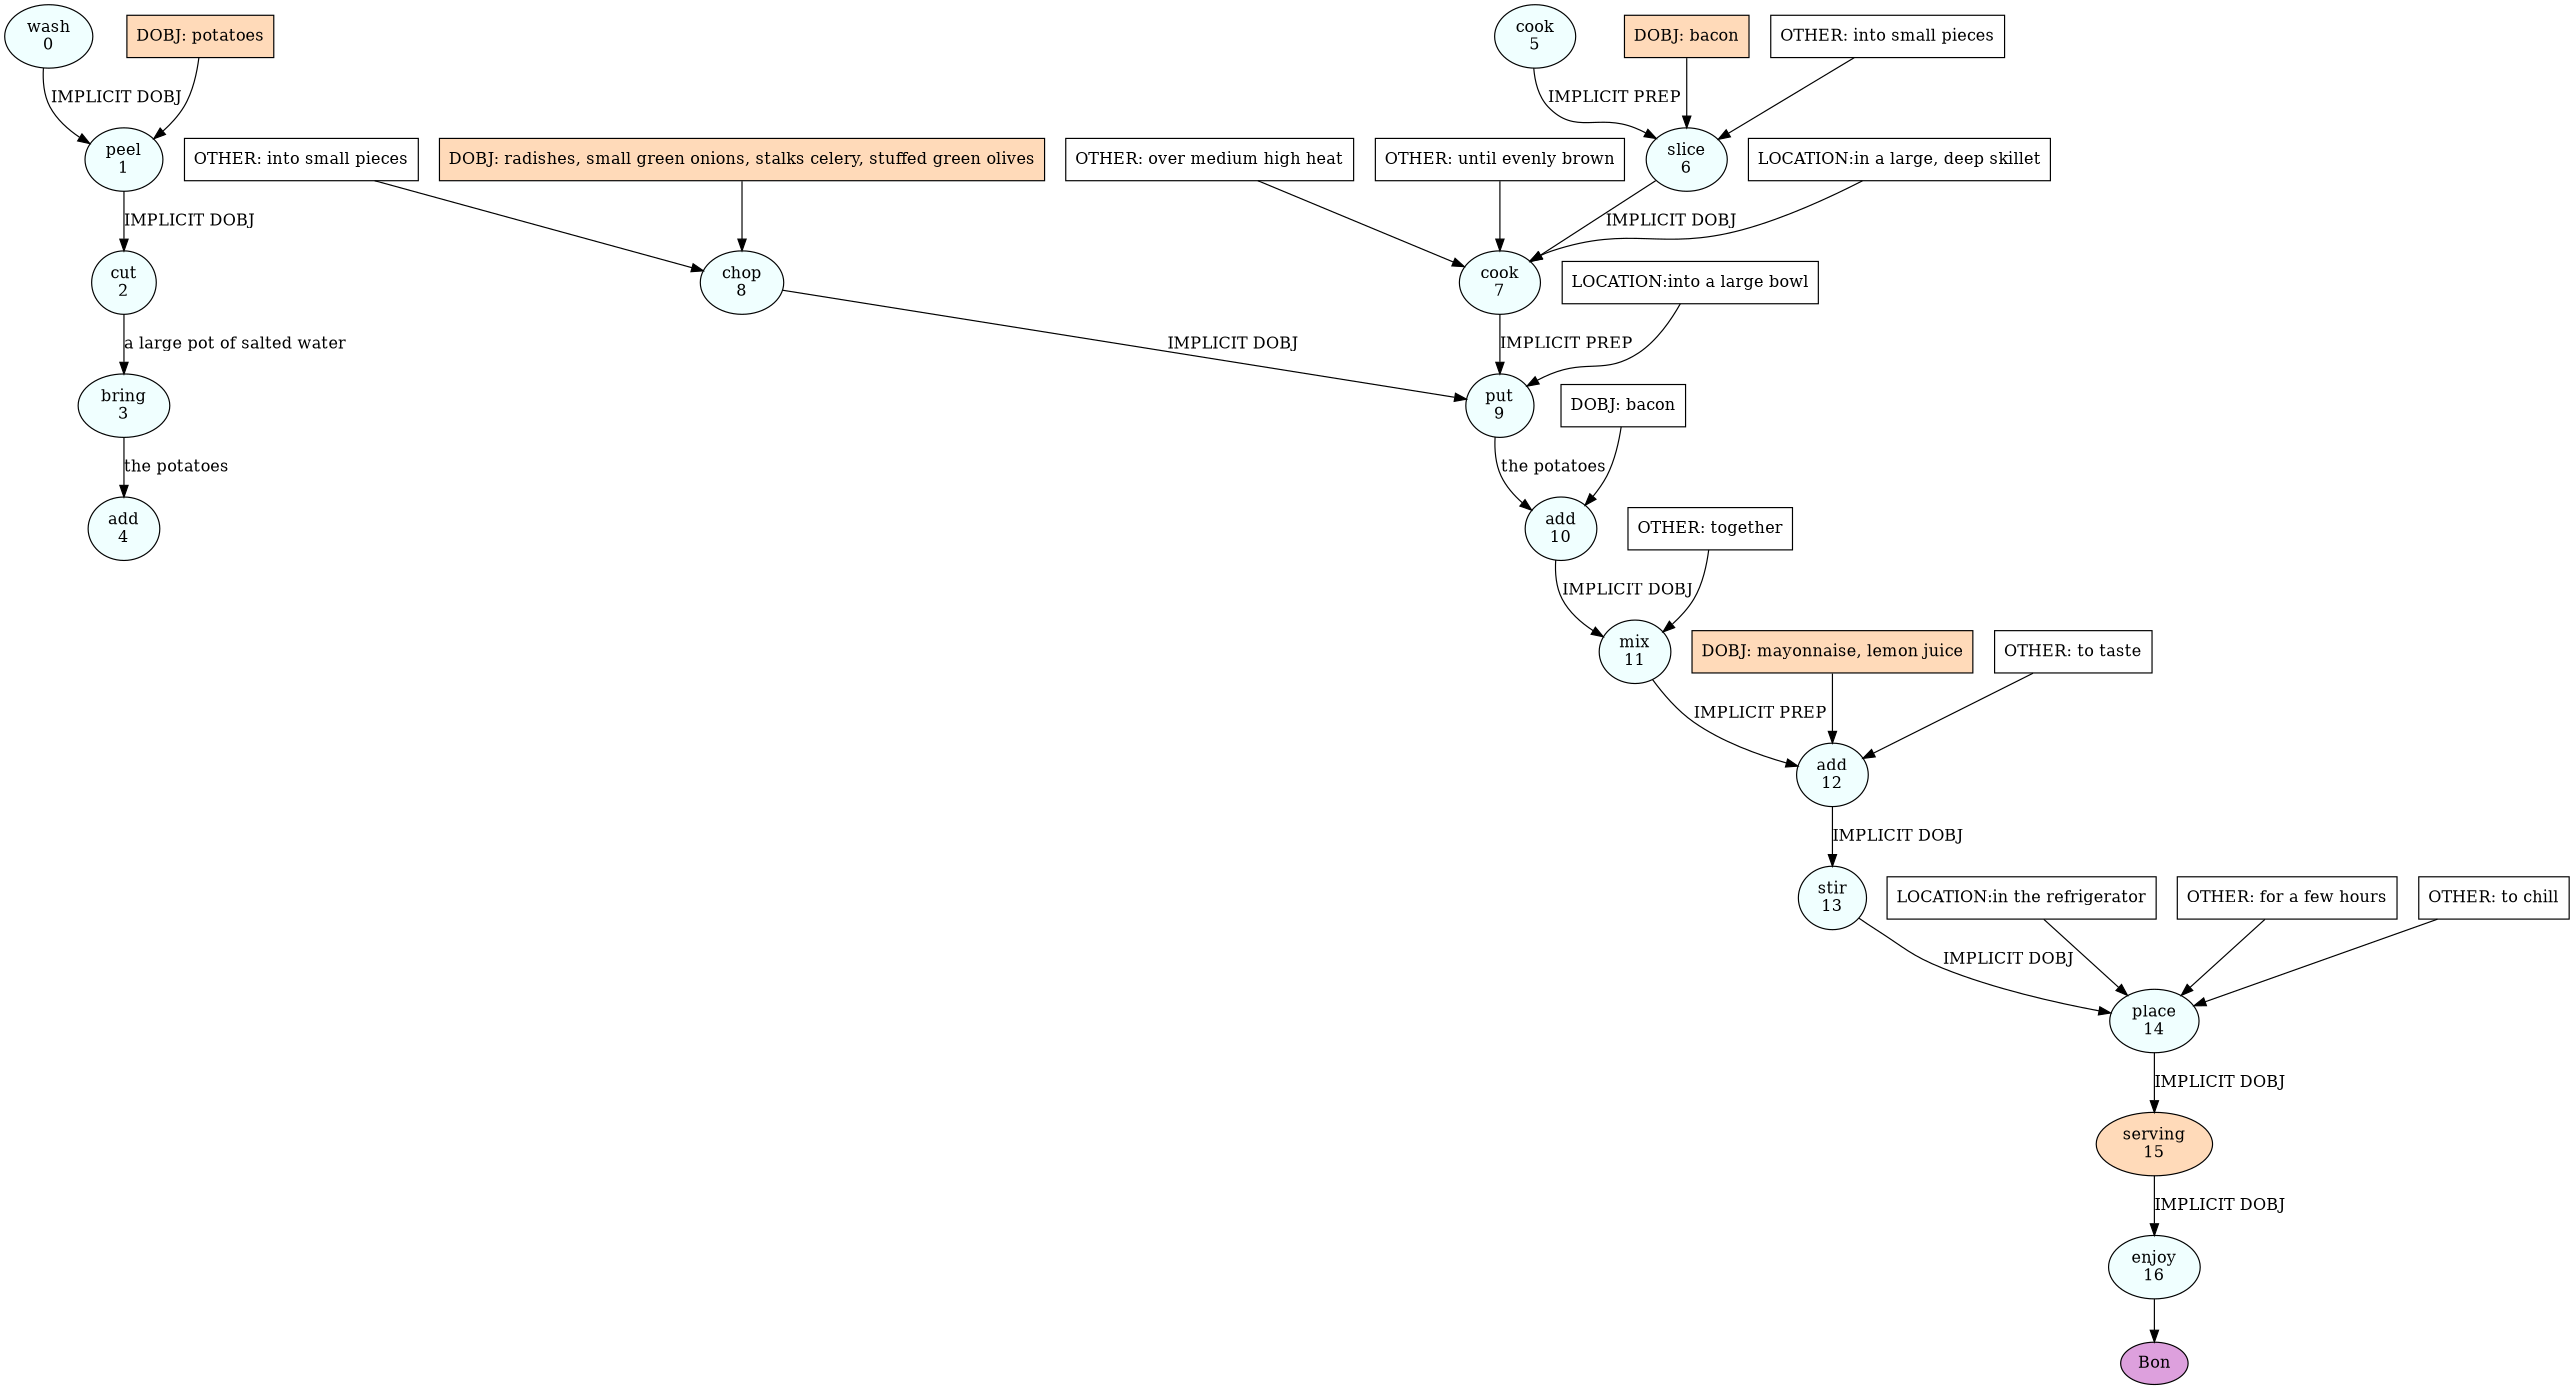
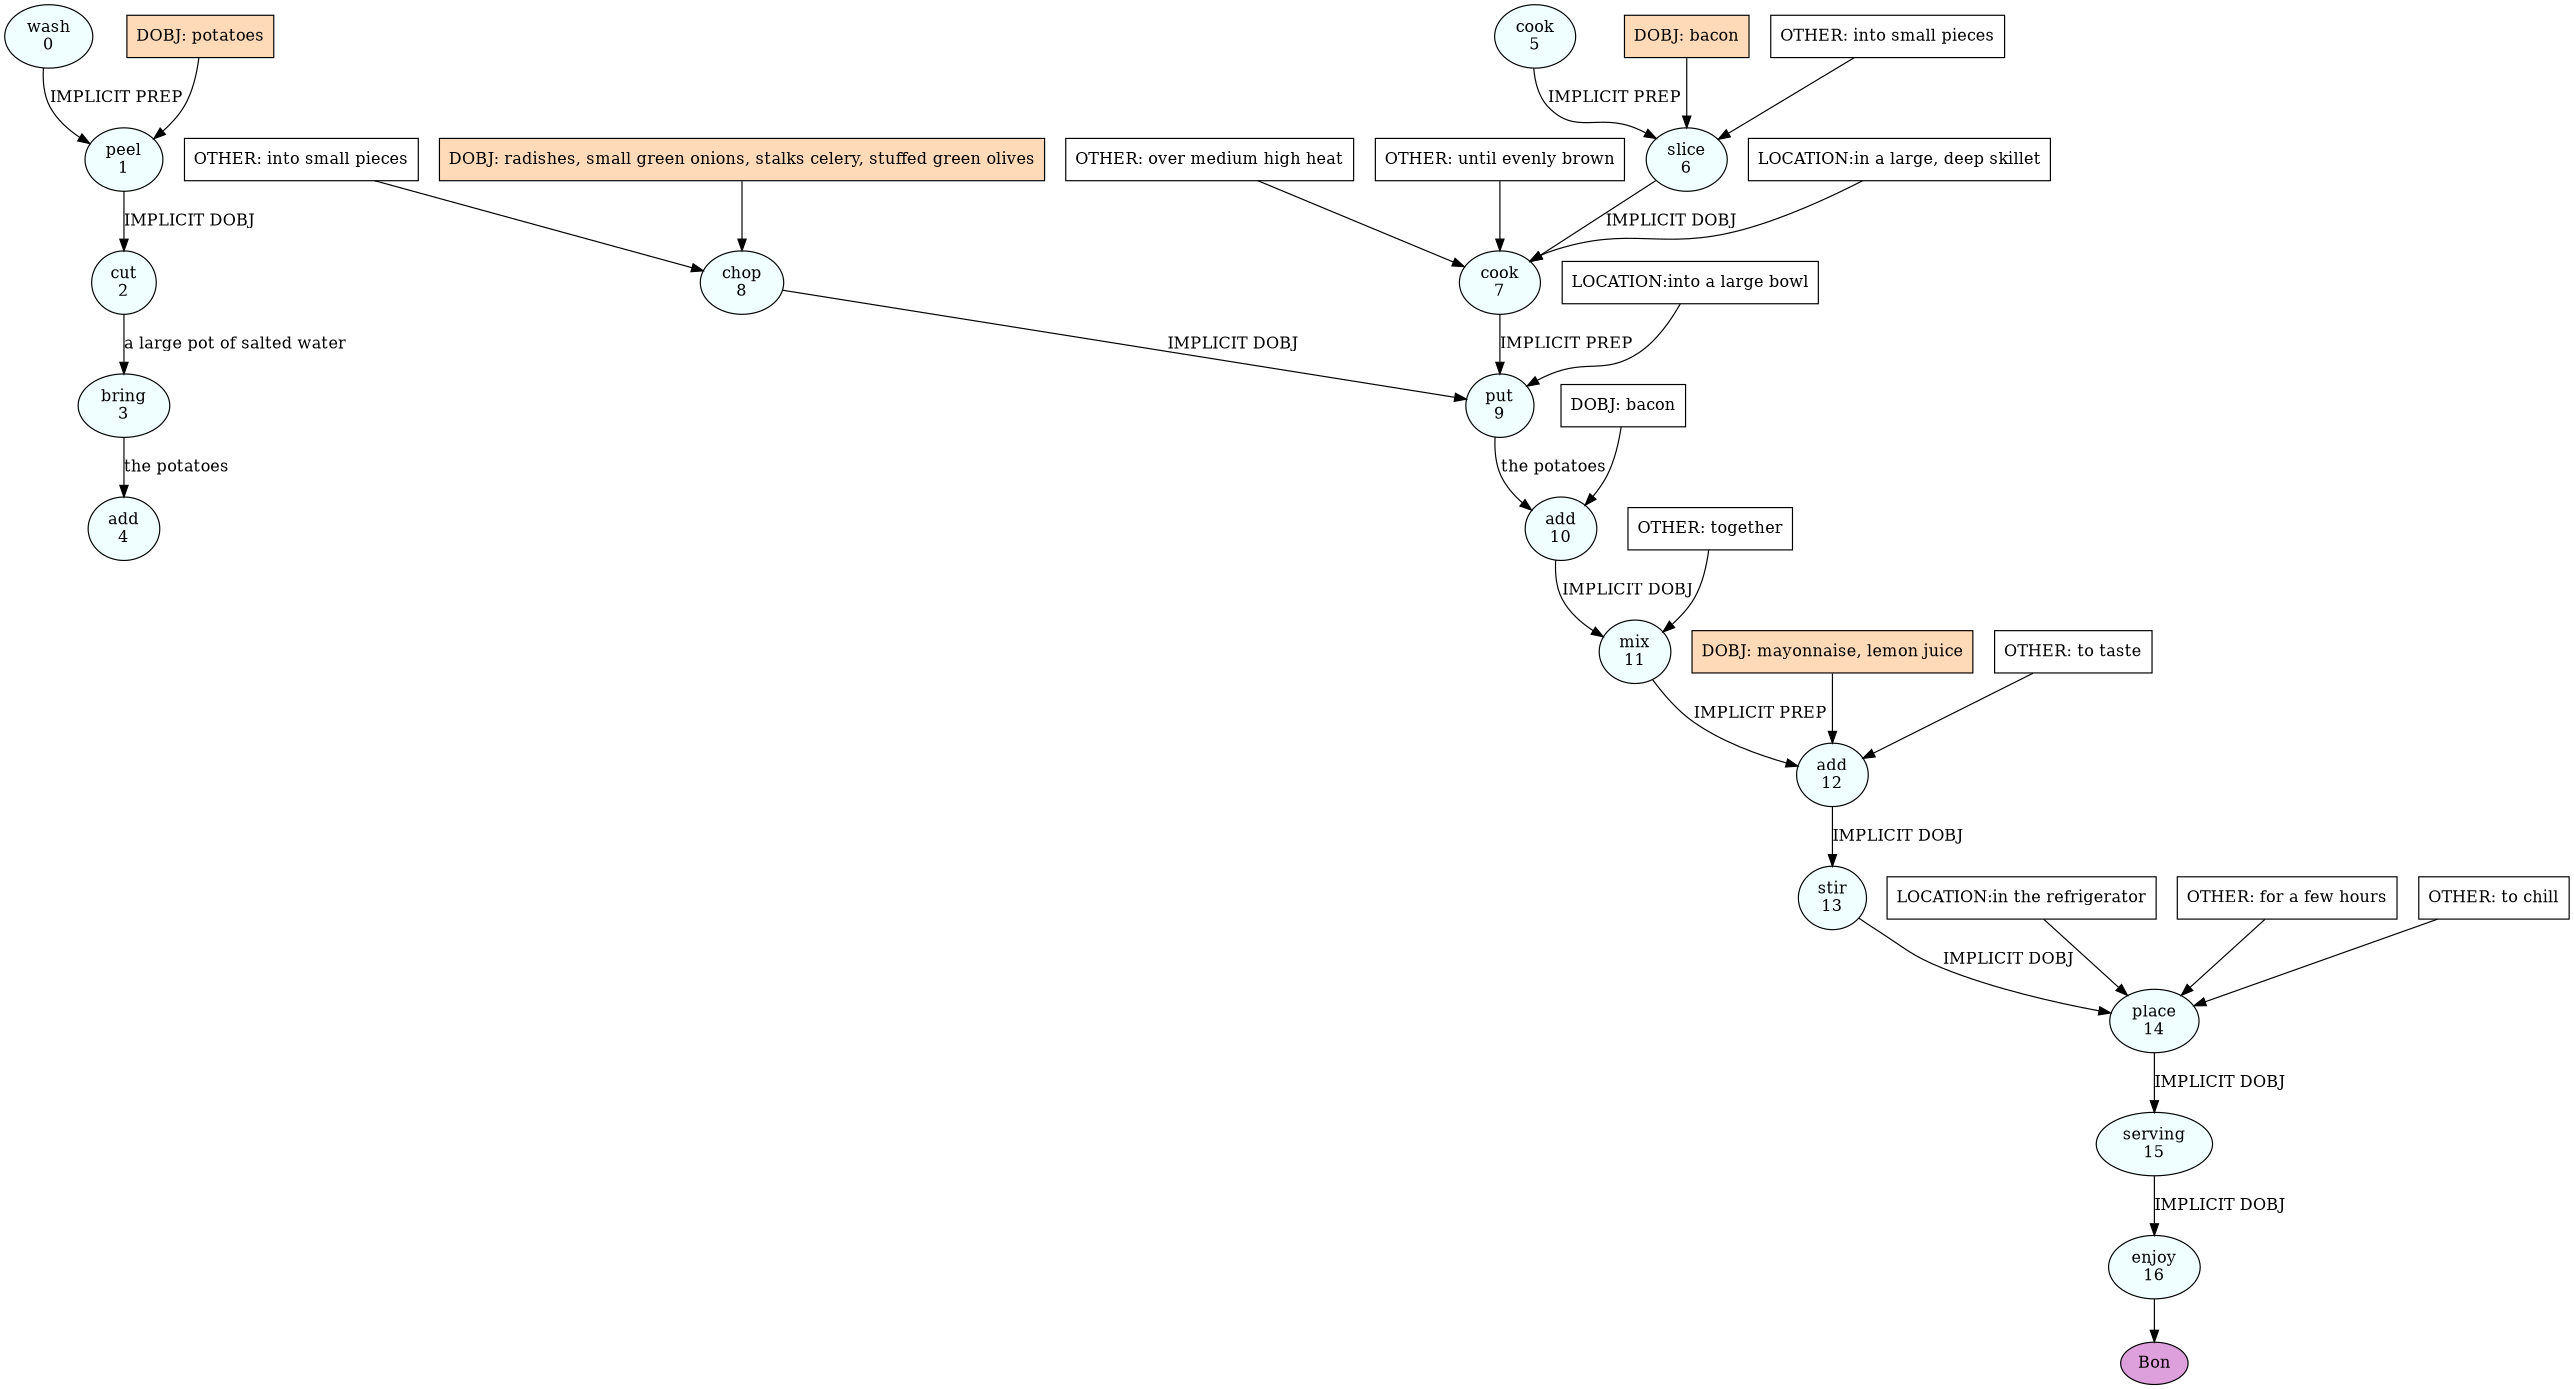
(117, 98) -> (117, 98)
(2154, 1144) -> (2154, 1144)
